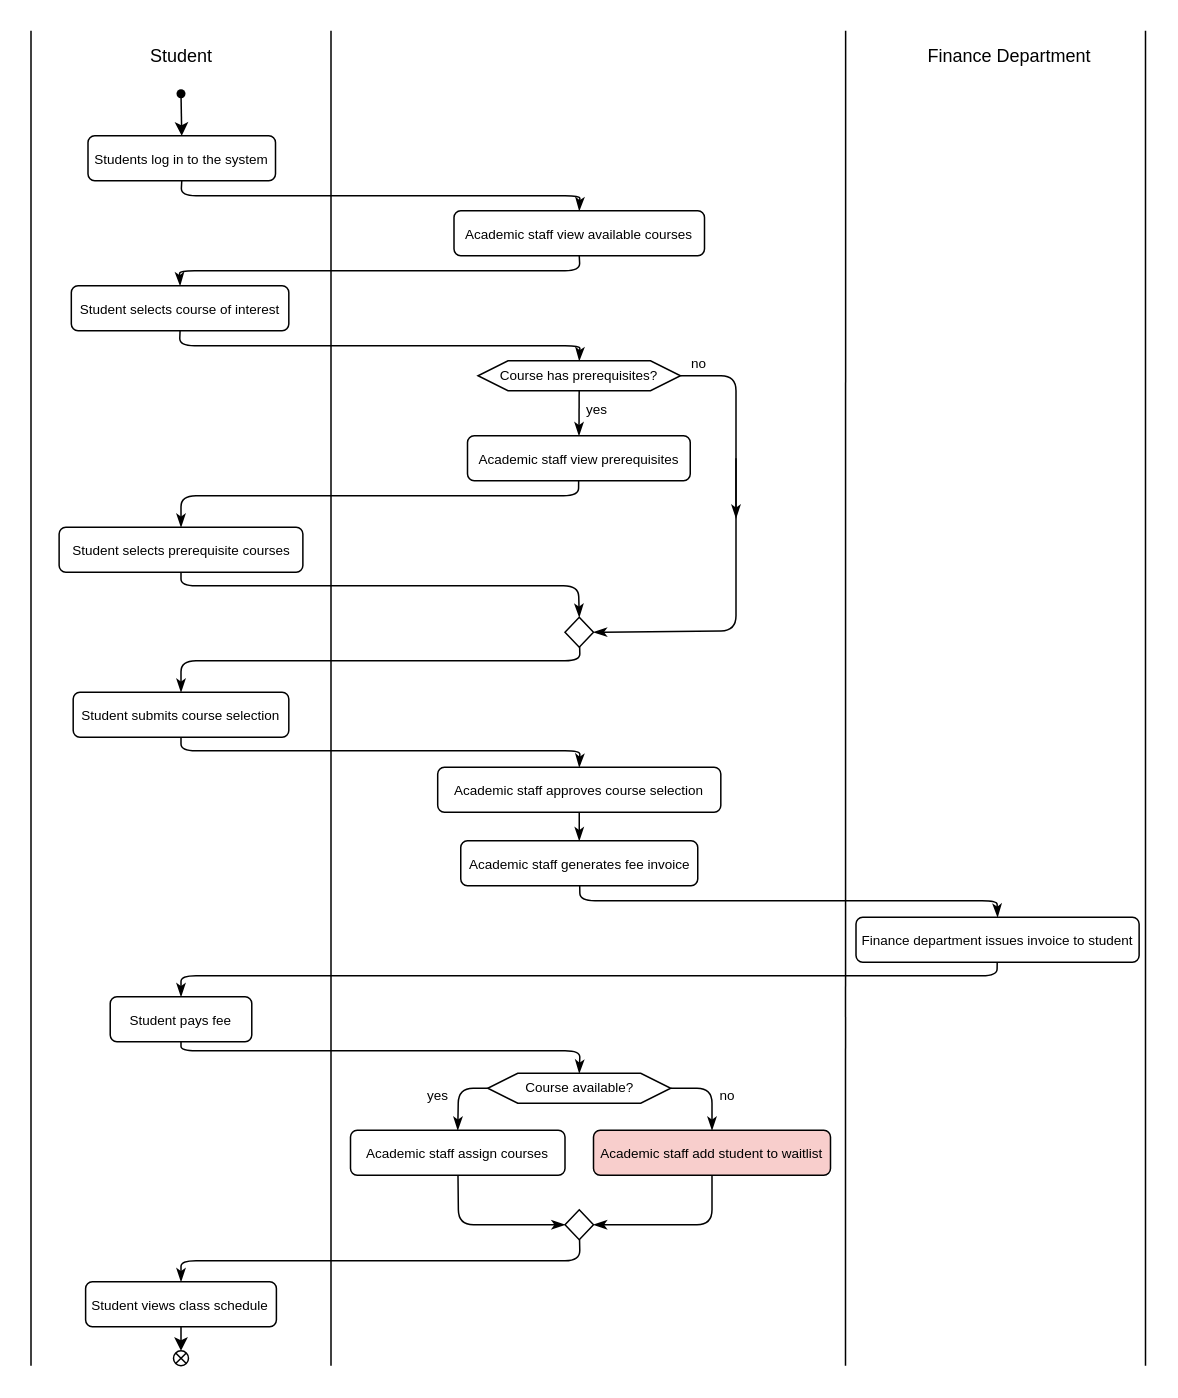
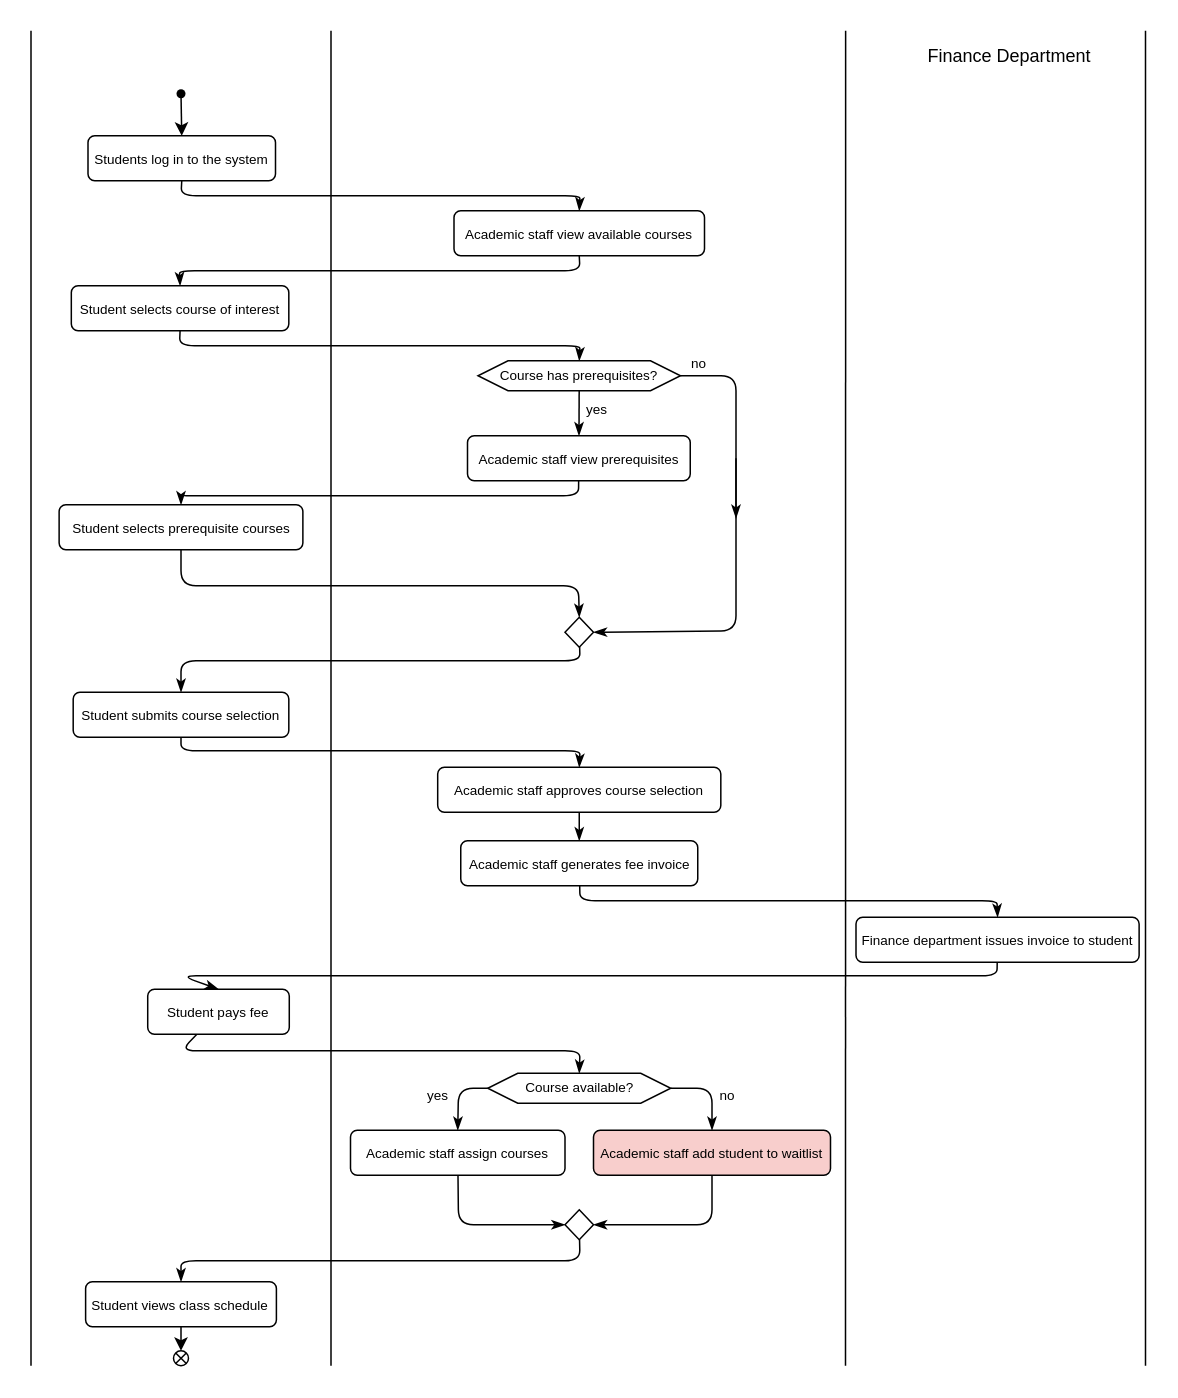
(181, 56) -> none
(181, 550) -> (181, 527)
(181, 1019) -> (218, 1012)
